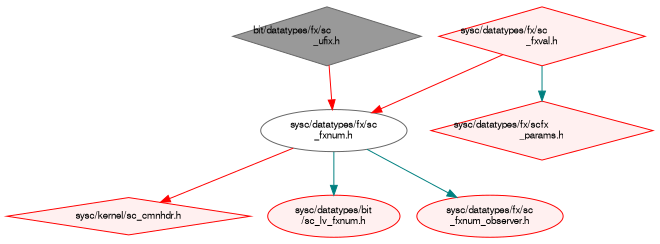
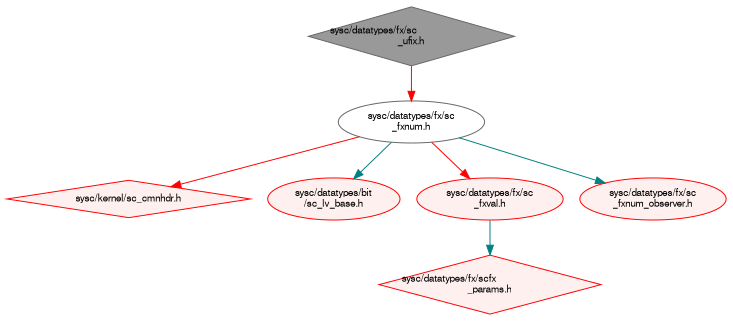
(327, 36) -> (411, 36)
(542, 36) -> (490, 199)
(442, 82) -> (447, 157)
(334, 216) -> (334, 199)
